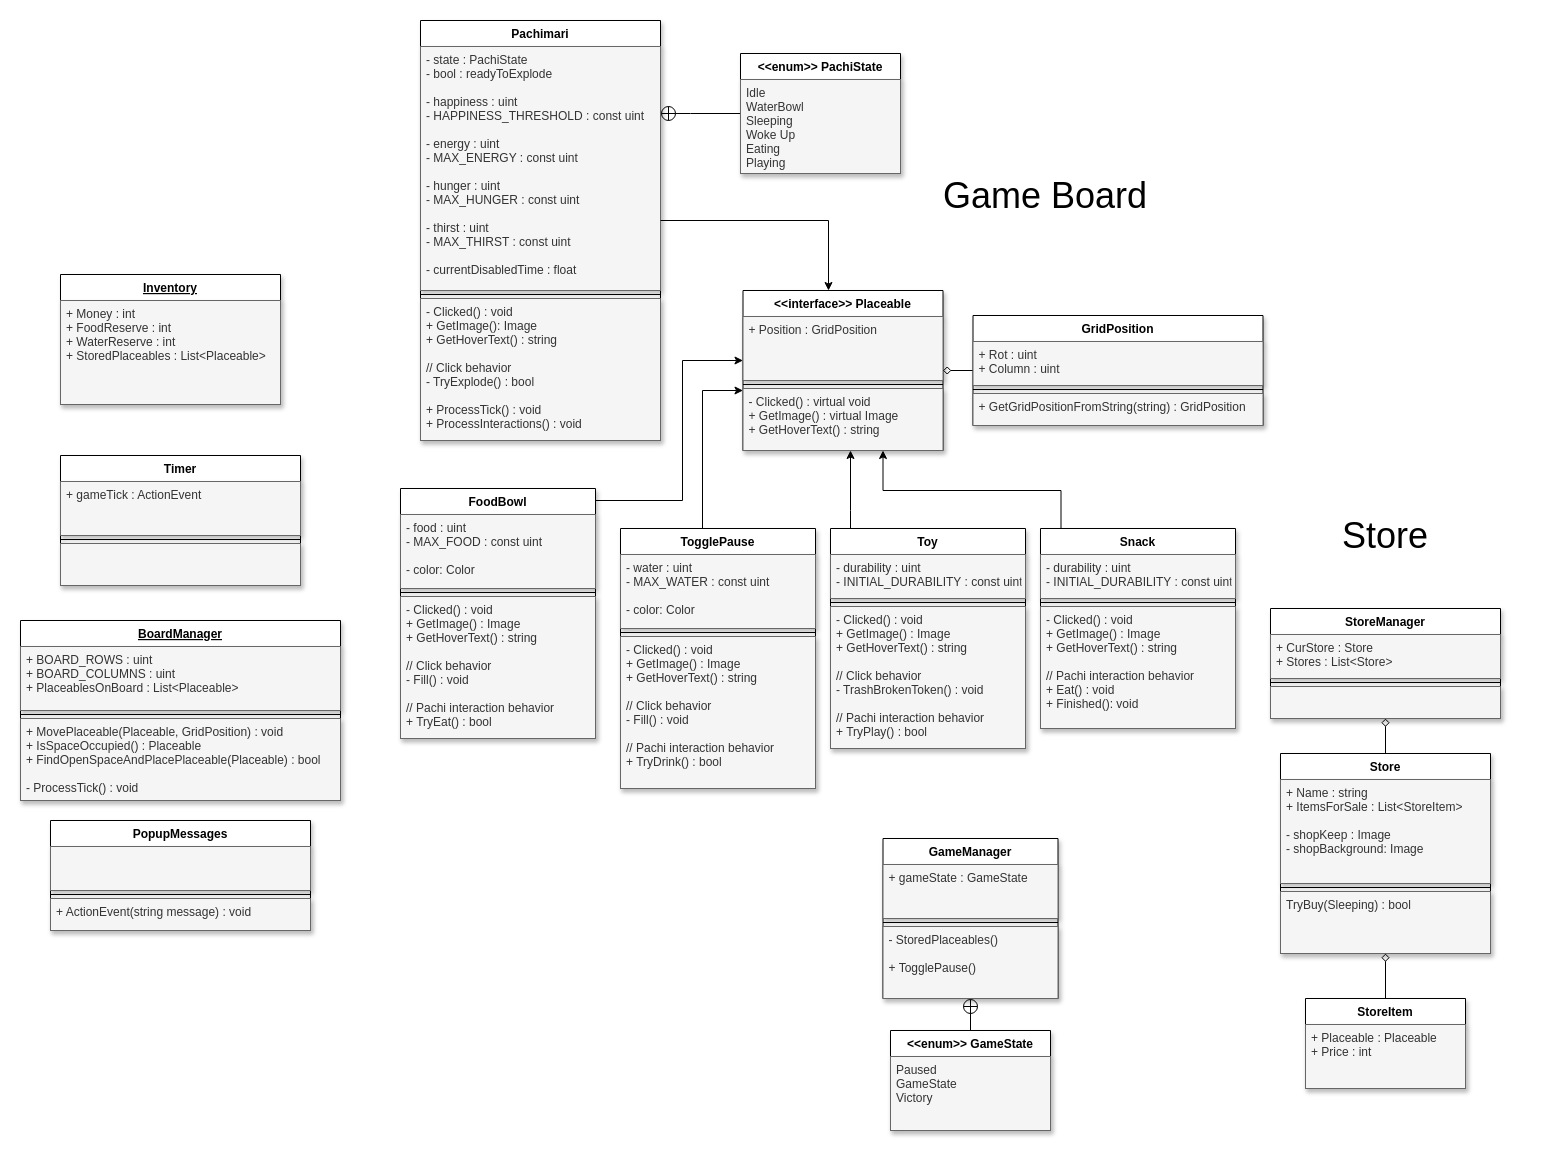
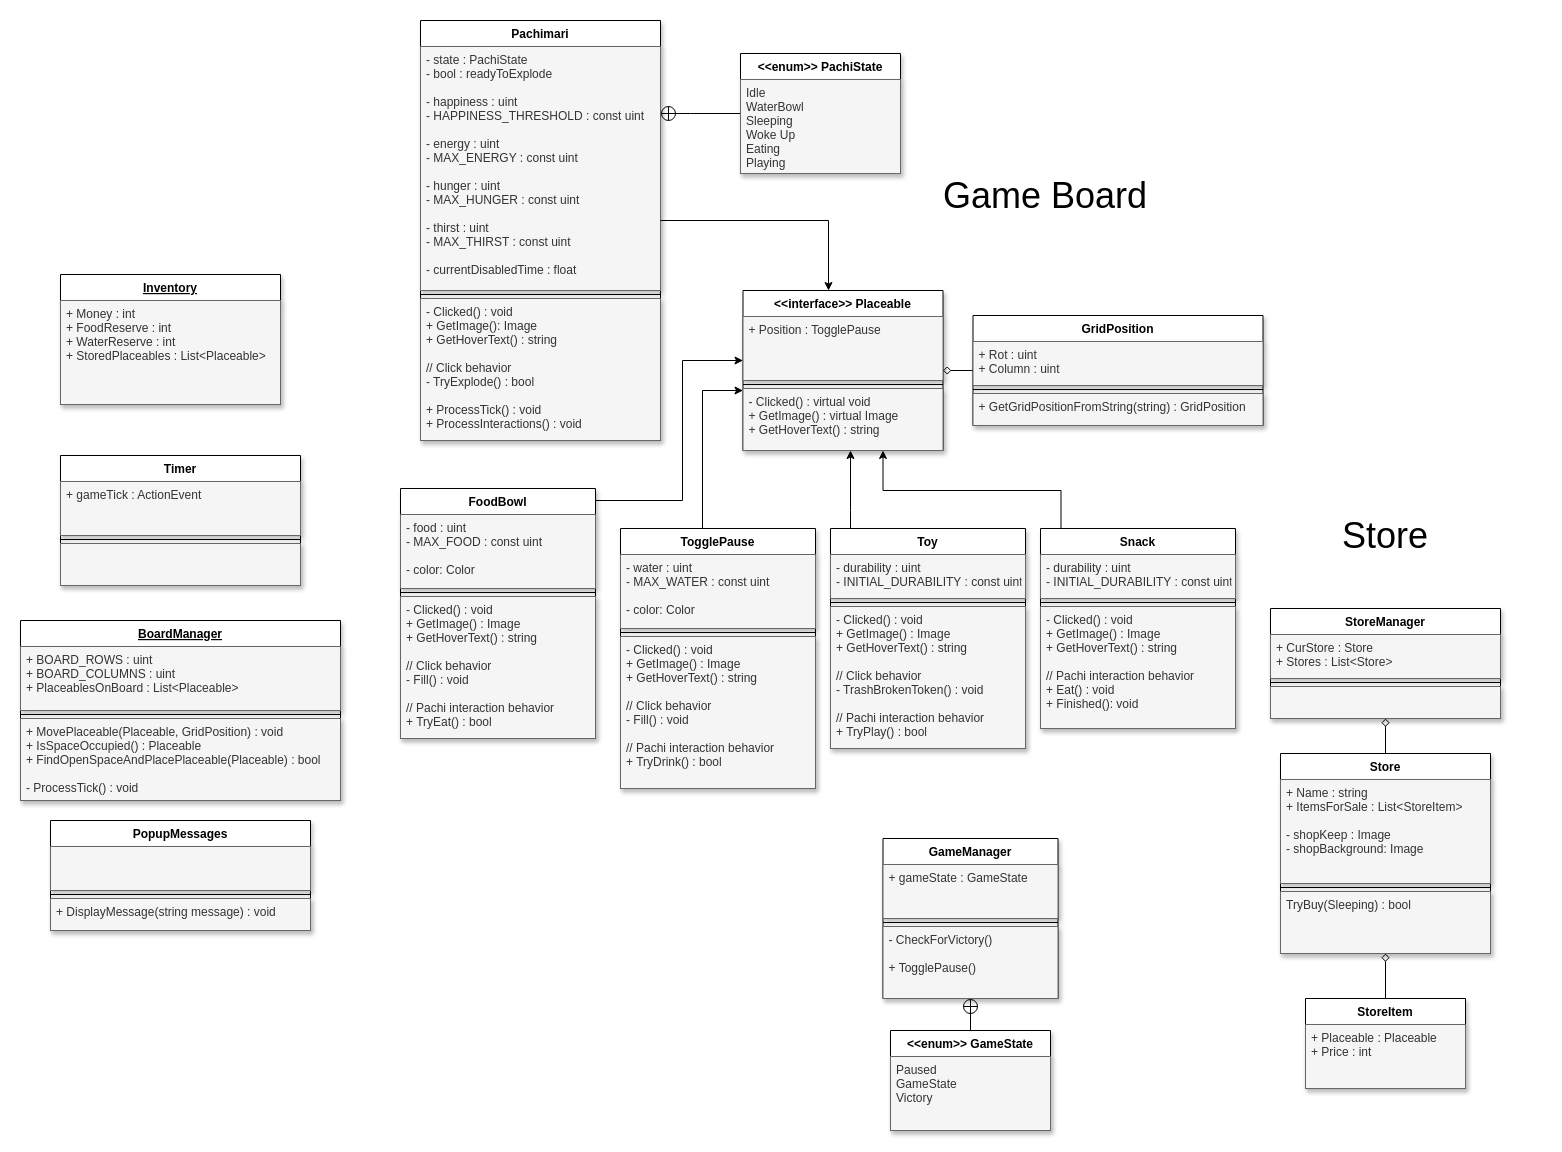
(818, 330) -> (818, 330)
(164, 912) -> (173, 912)
(951, 940) -> (949, 940)
